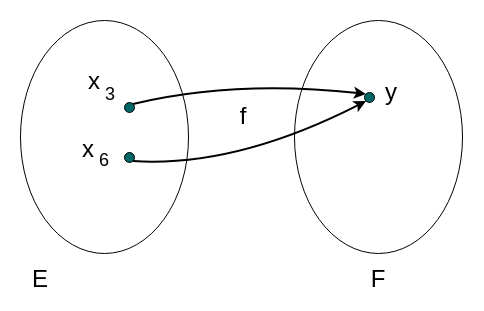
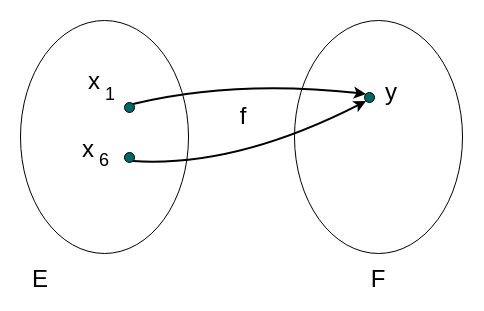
(111, 93) -> (111, 93)
